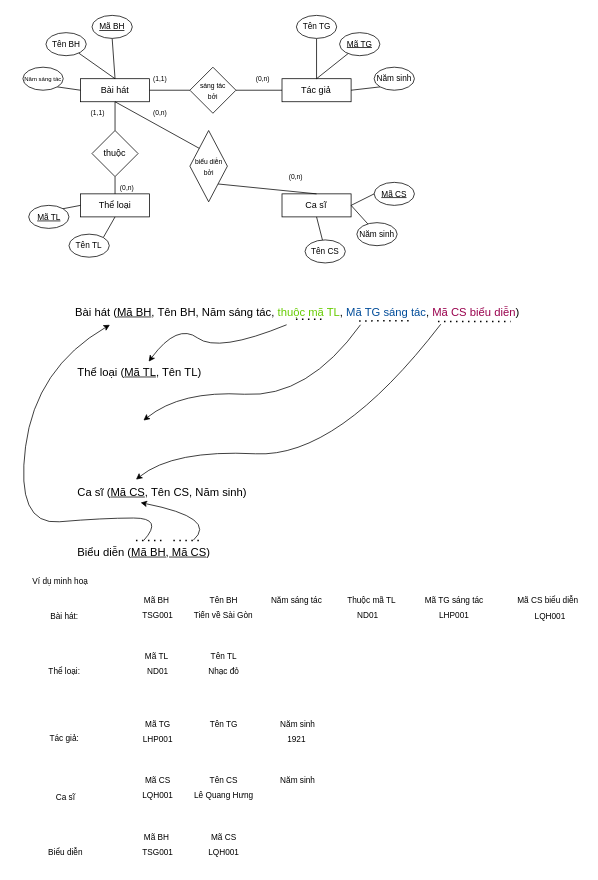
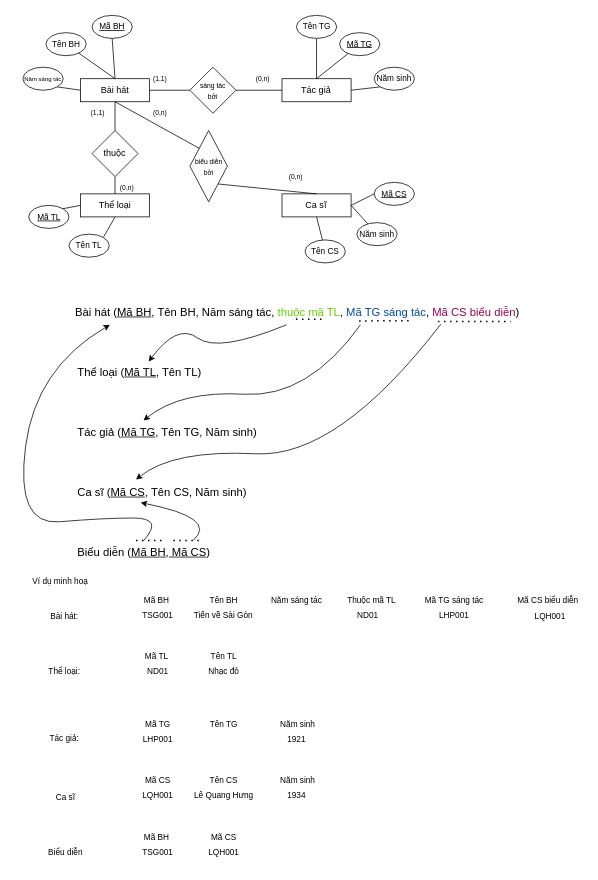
none -> (259, 432)
none -> (297, 795)
